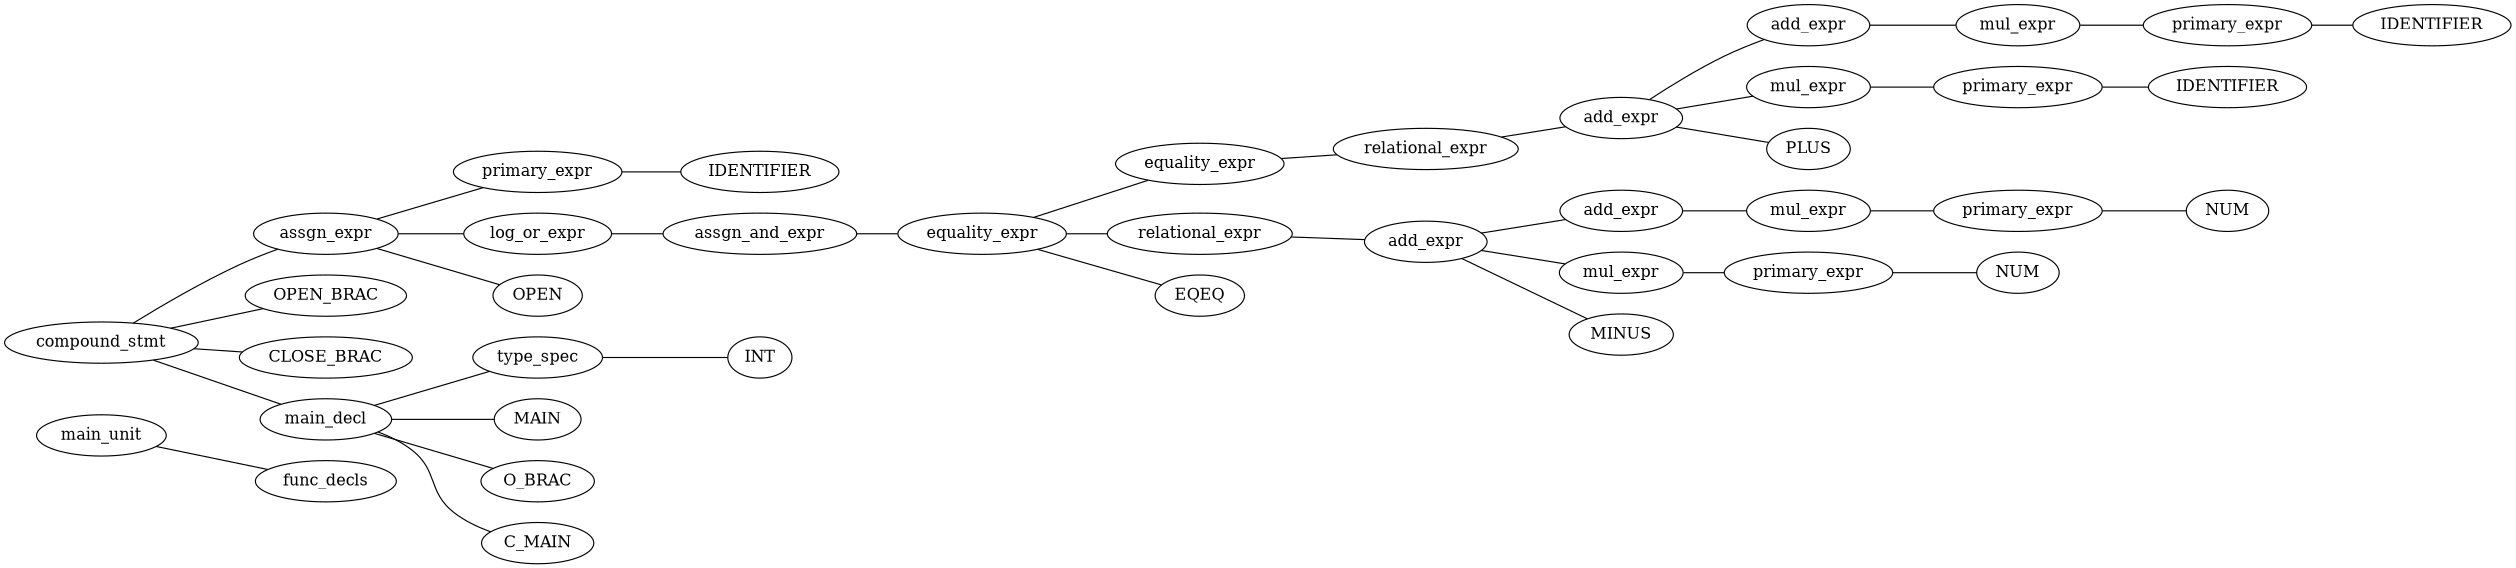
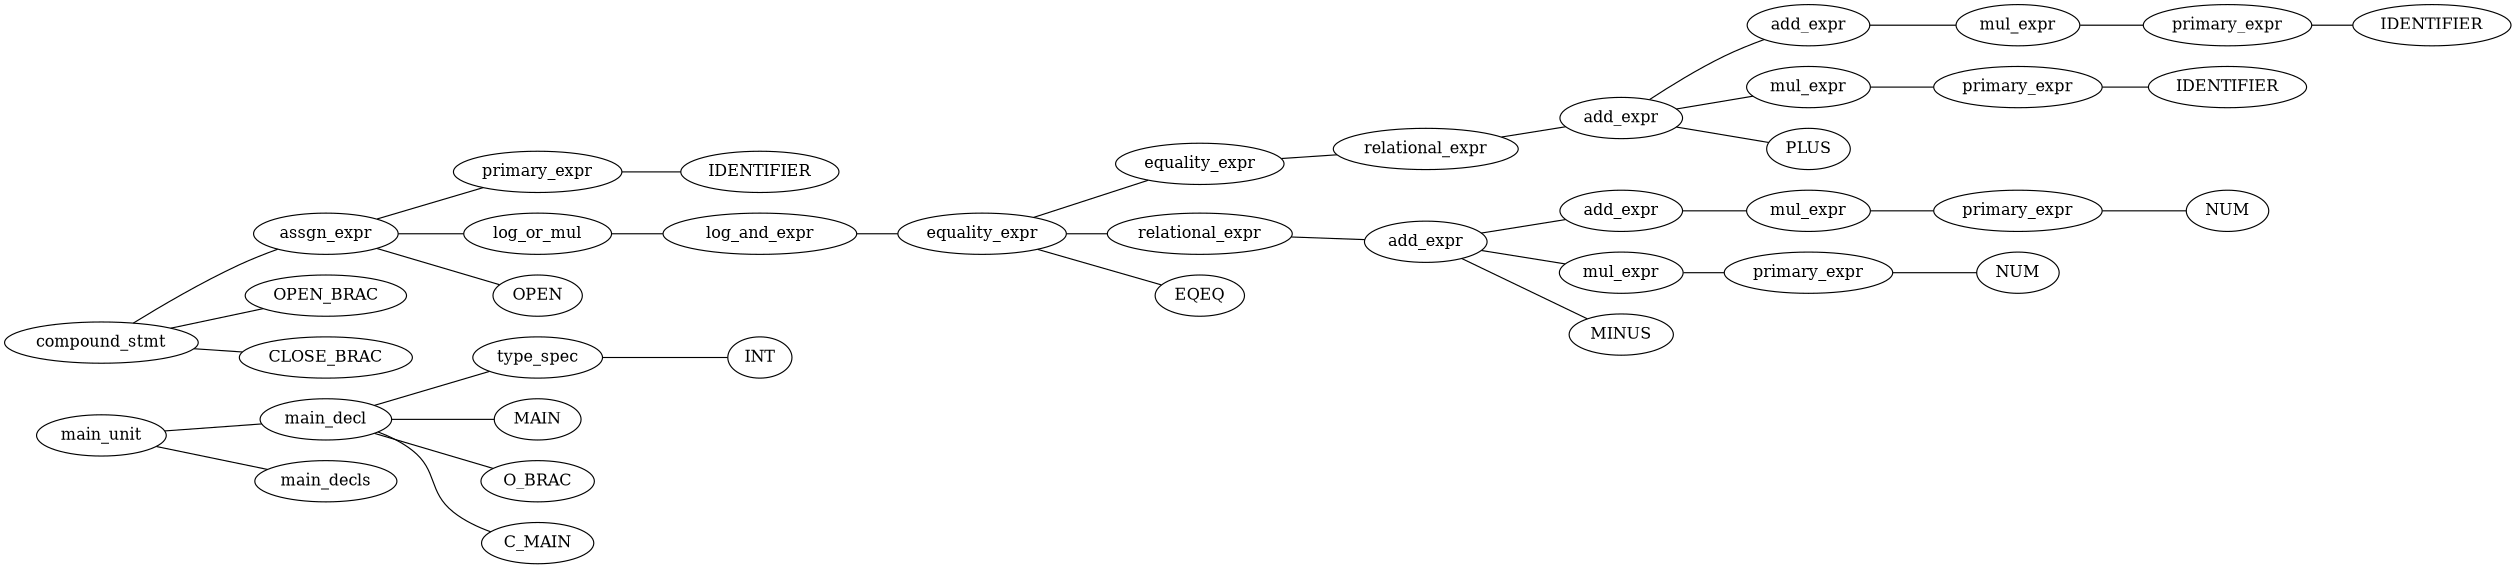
(538, 234) -> (538, 234)
(760, 234) -> (760, 234)
(217, 382) -> (213, 427)
(326, 481) -> (326, 481)
